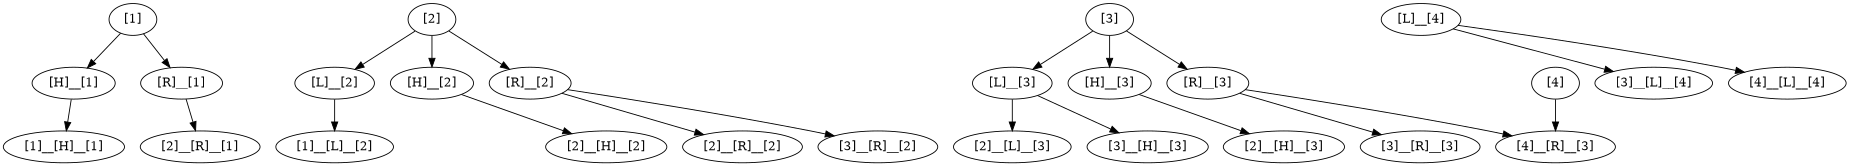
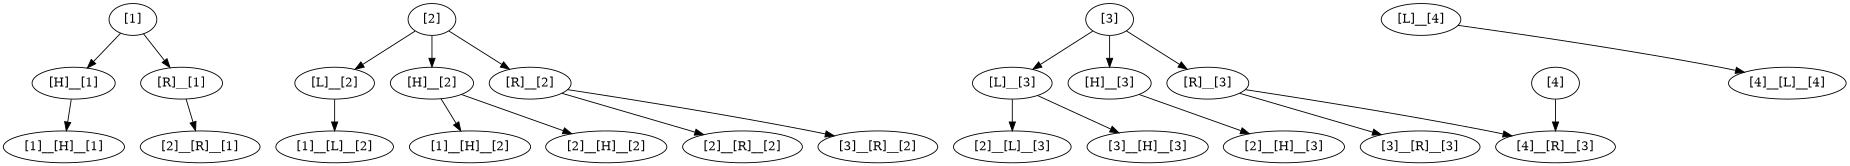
(1654, 83) -> none
none -> (470, 147)
